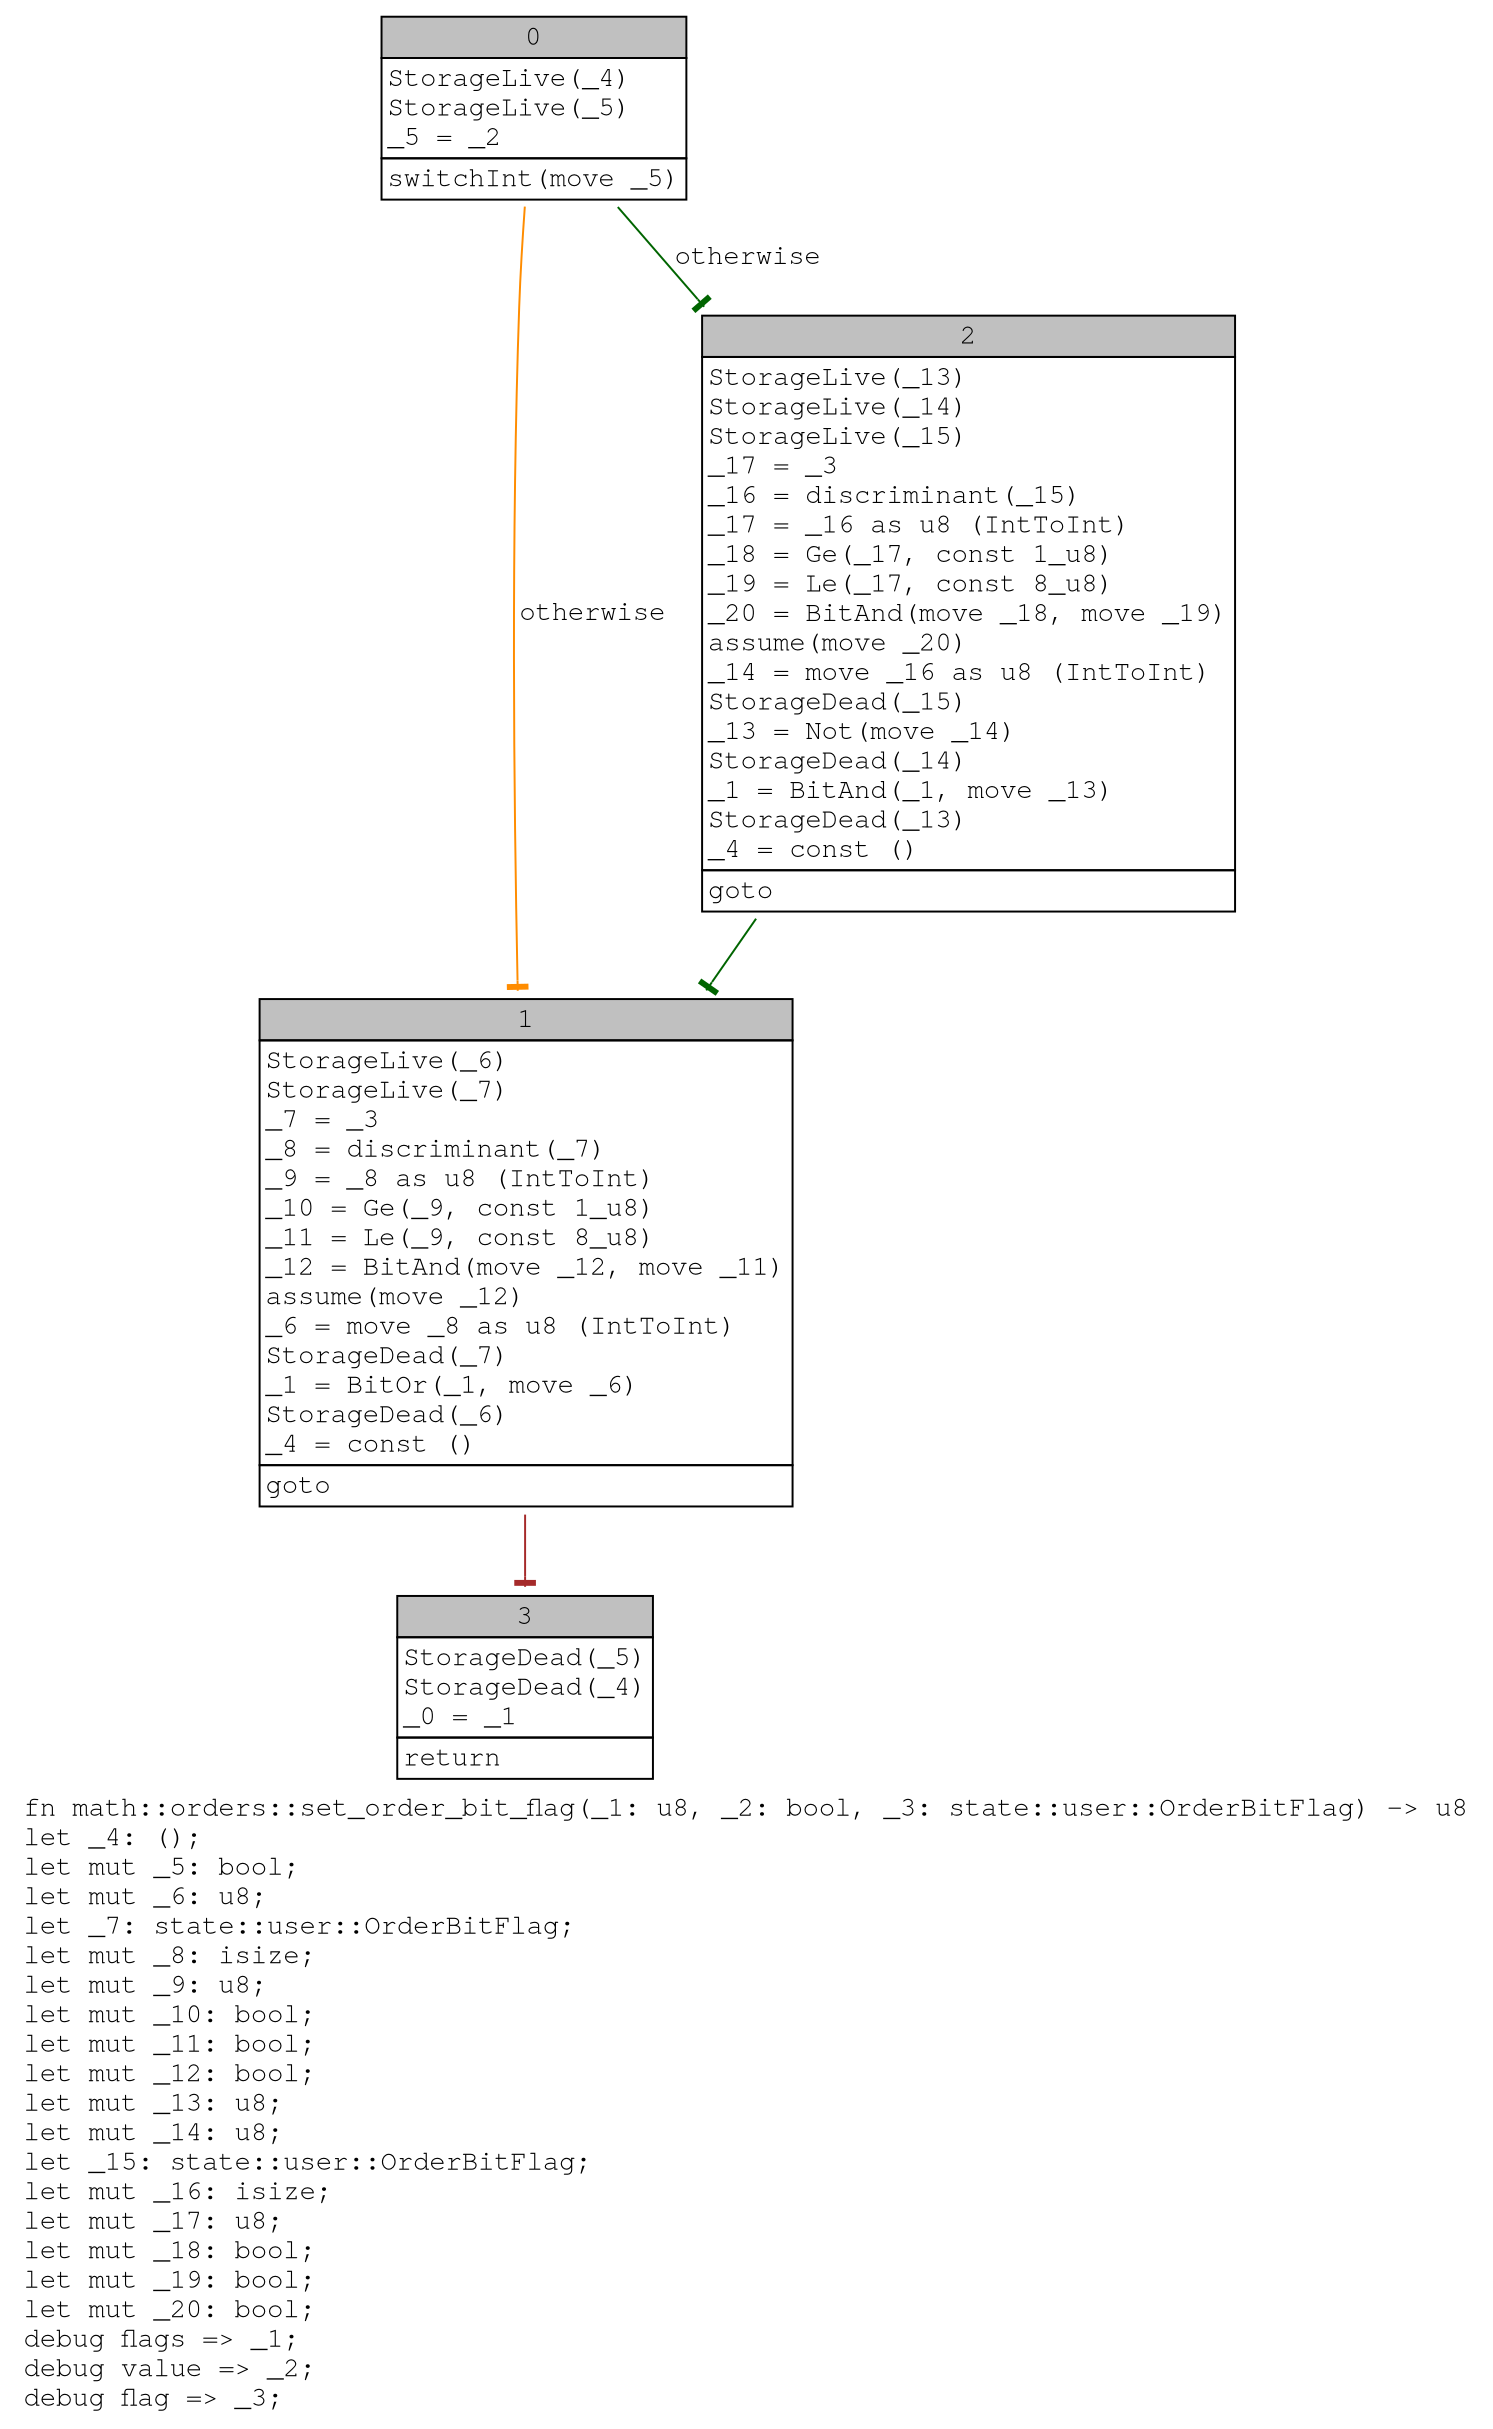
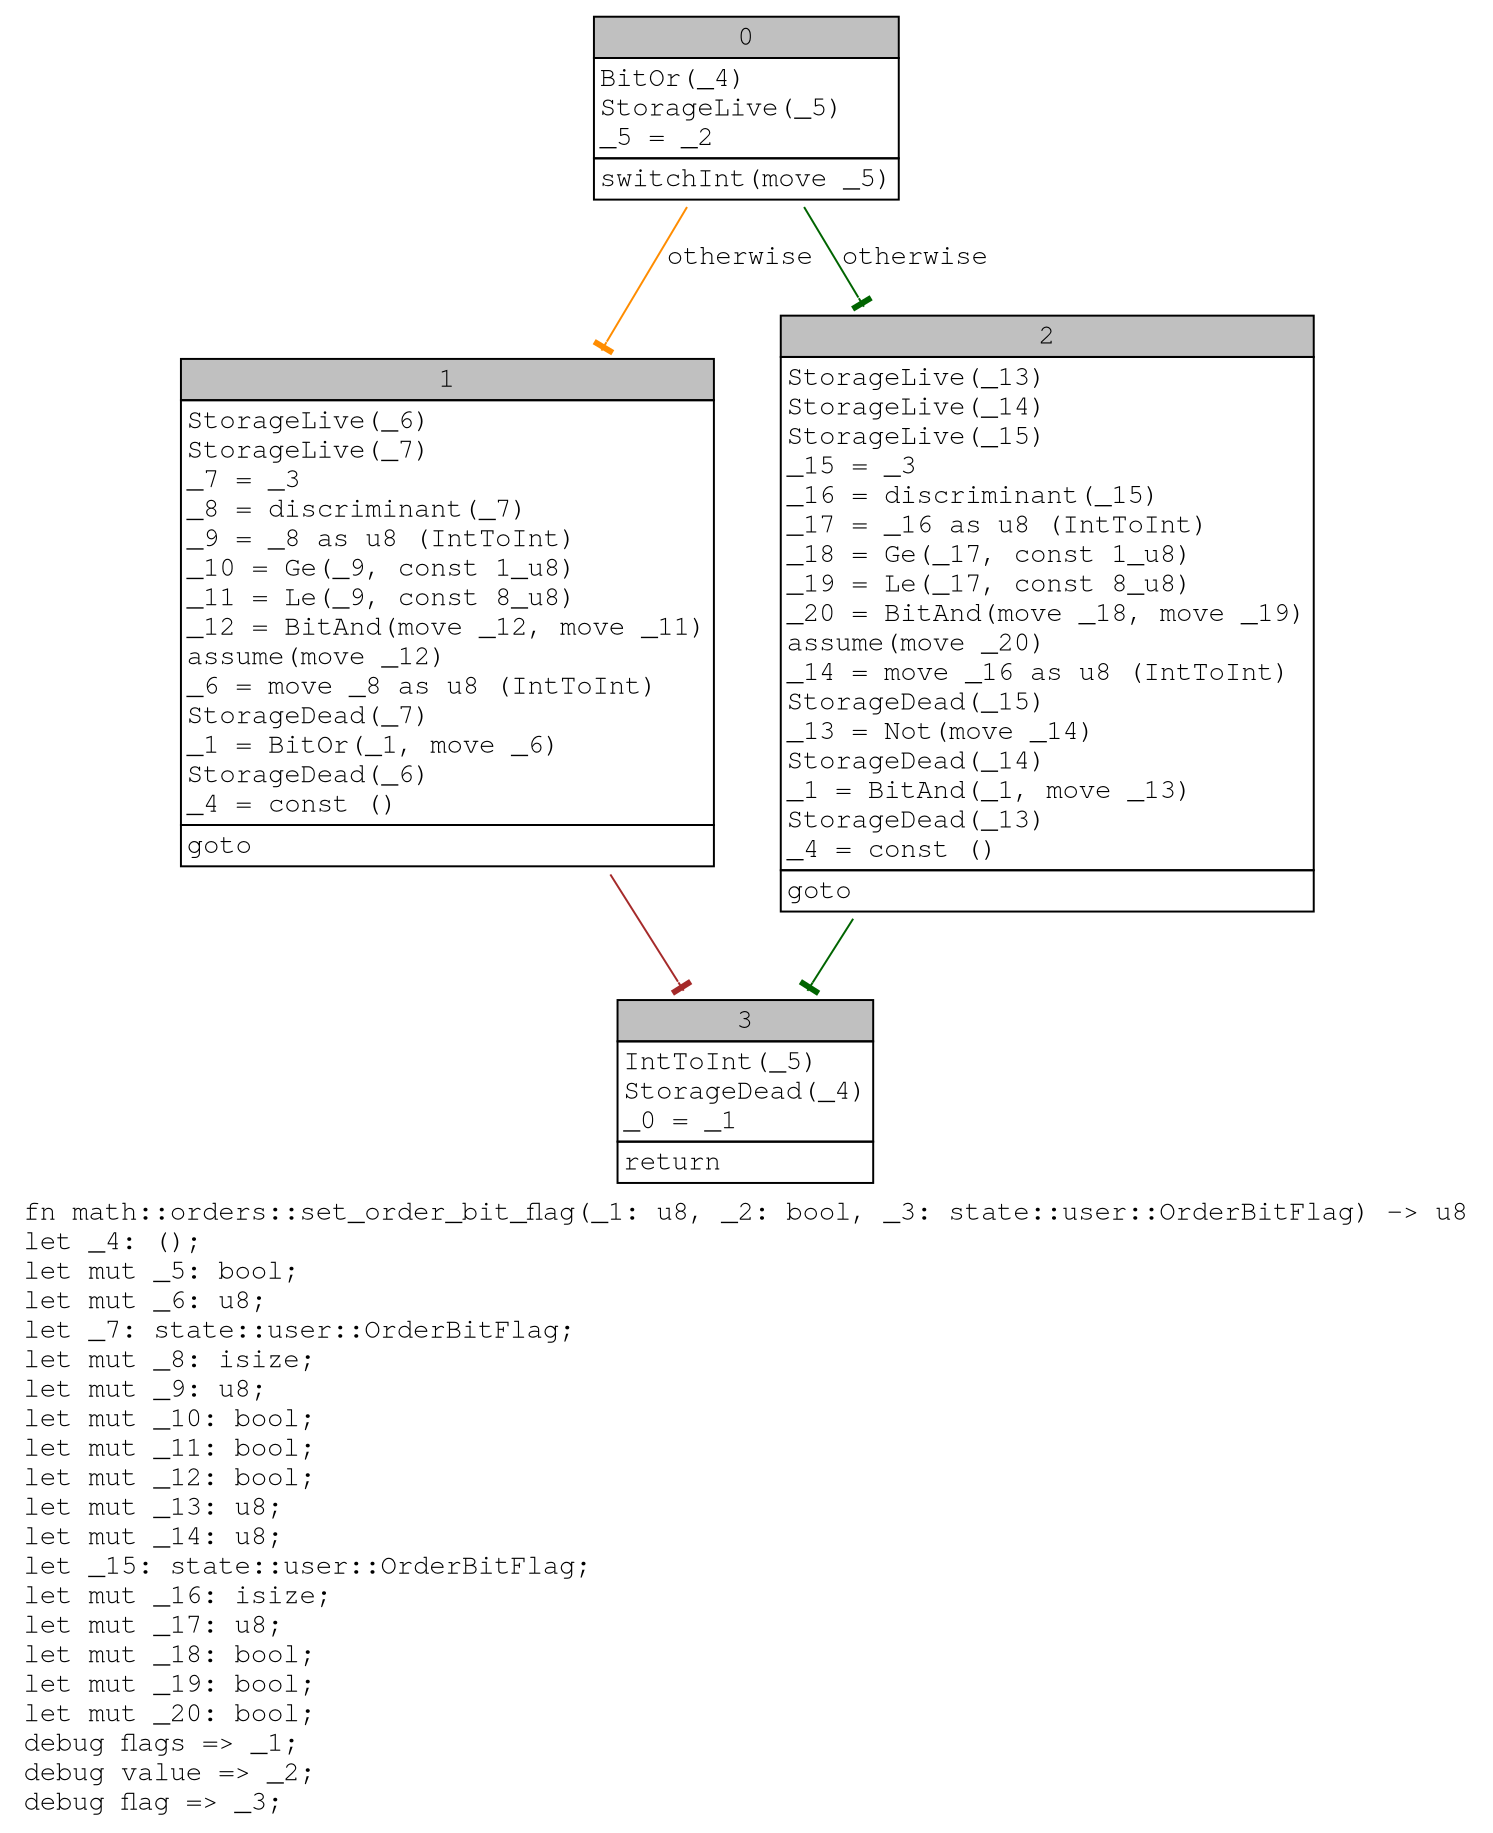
(509, 78) -> (674, 78)
(774, 465) -> (853, 465)
(734, 950) -> (833, 951)
(525, 1657) -> (722, 1061)
